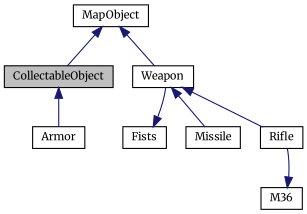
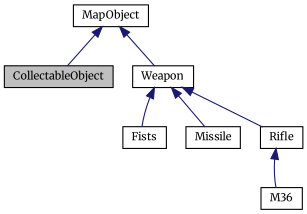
(163, 102) -> (145, 112)
(59, 138) -> none
(289, 163) -> (274, 174)
